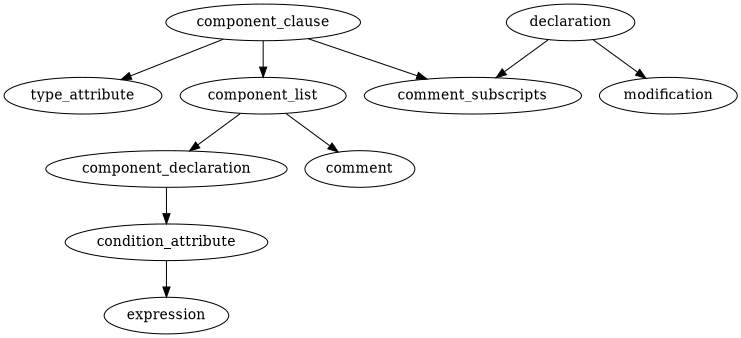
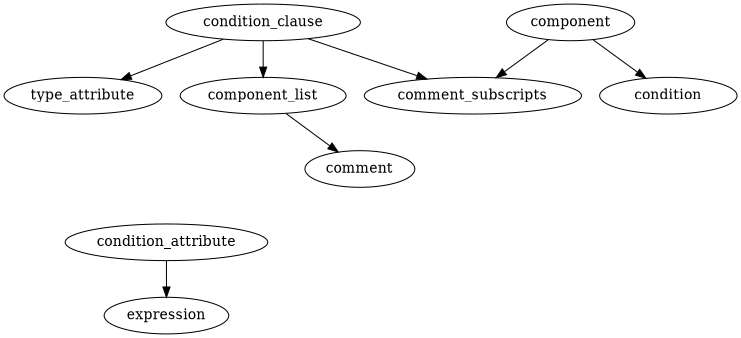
(263, 22) -> (263, 22)
(571, 22) -> (571, 22)
(668, 96) -> (668, 96)
(166, 169) -> none
